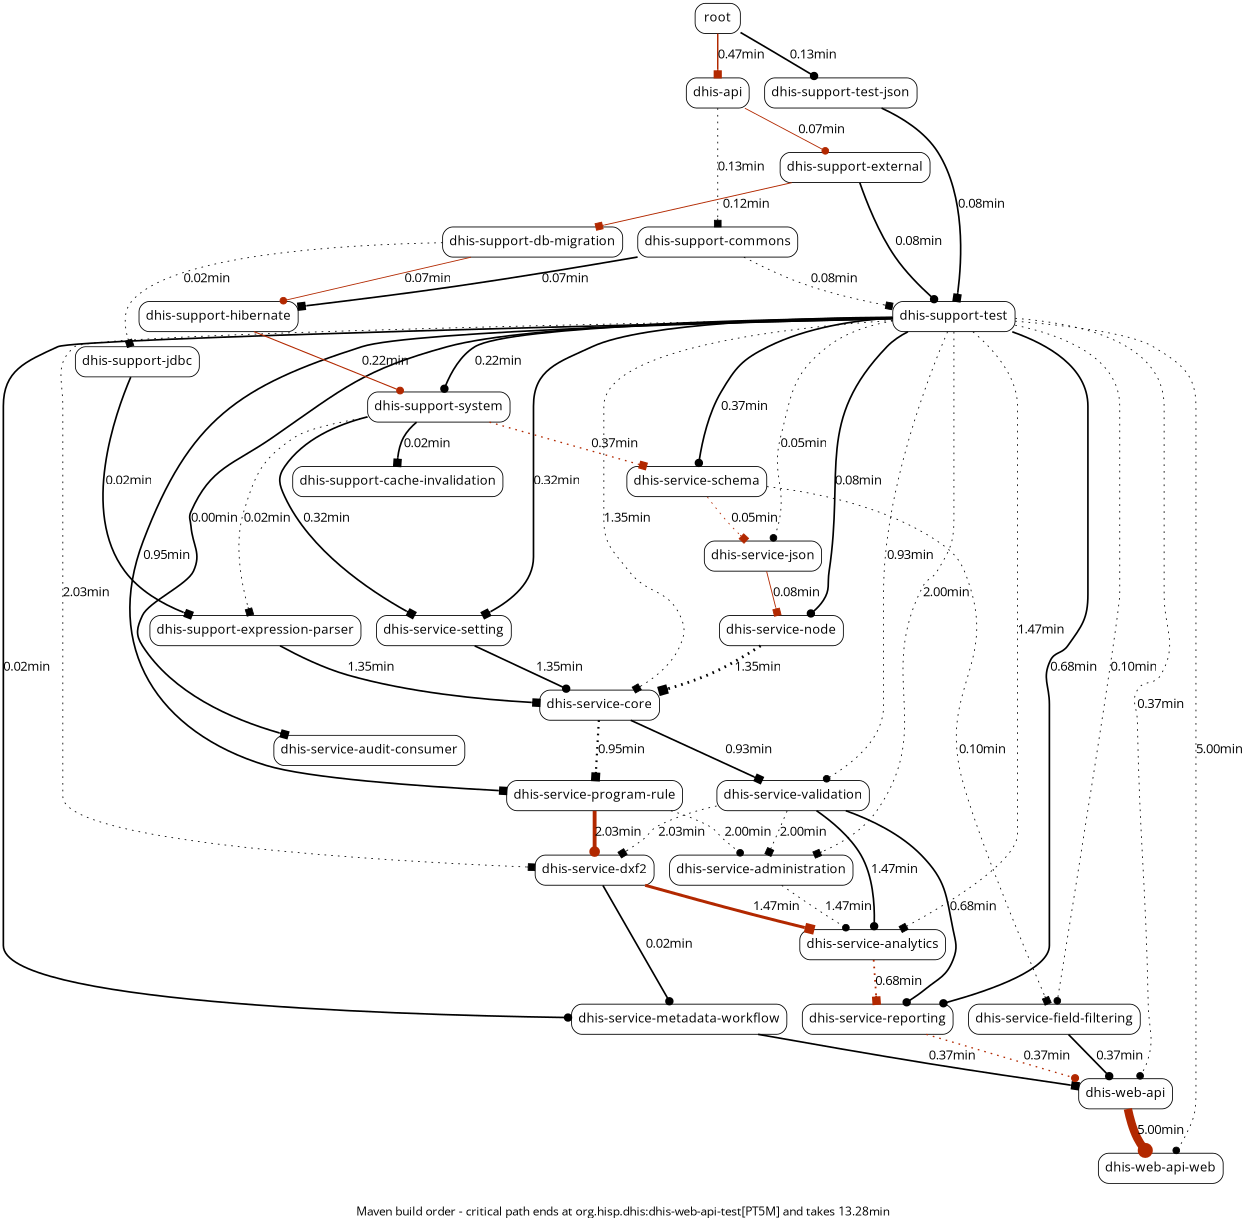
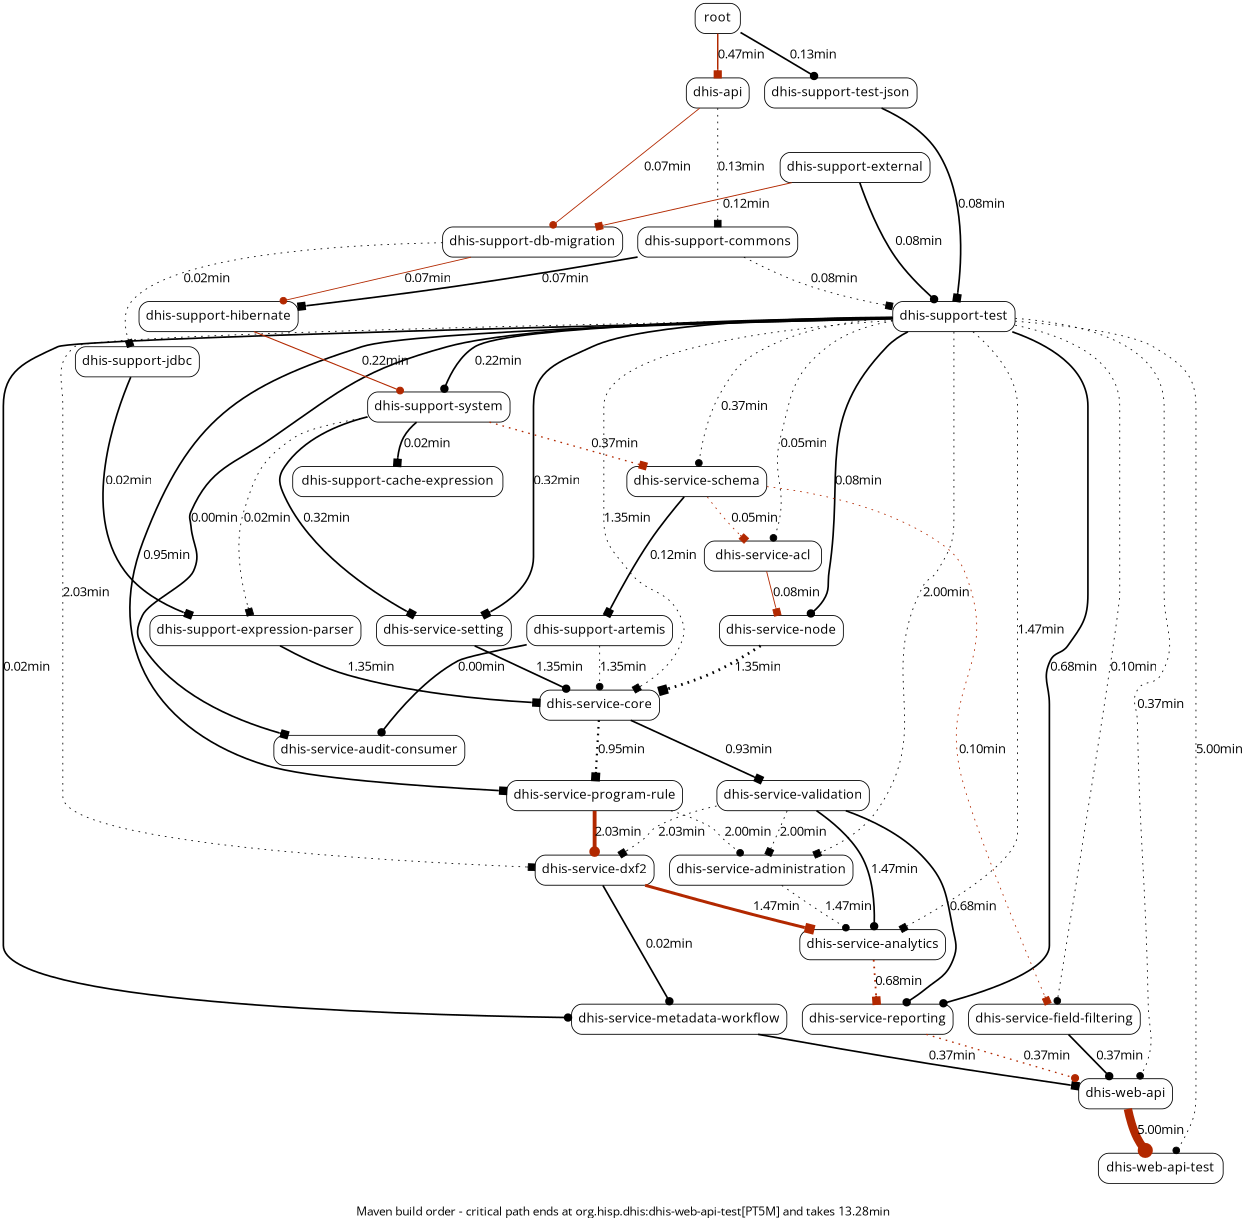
(784, 129) -> (628, 165)
(764, 349) -> (764, 349)
(398, 482) -> (398, 482)
(763, 556) -> (763, 556)
(885, 561) -> none
none -> (600, 631)
(967, 680) -> (967, 680)
(1161, 1168) -> (1161, 1168)
